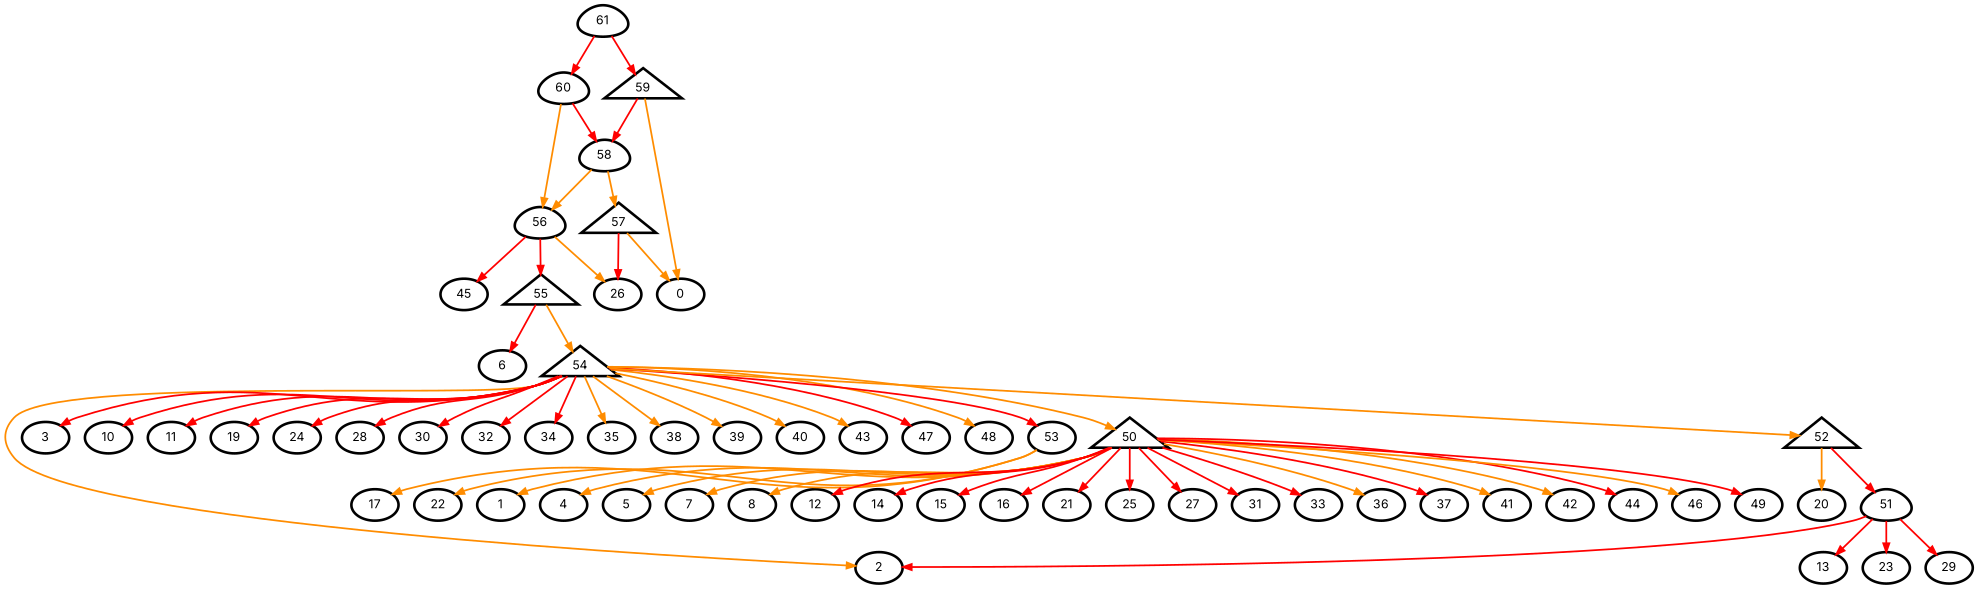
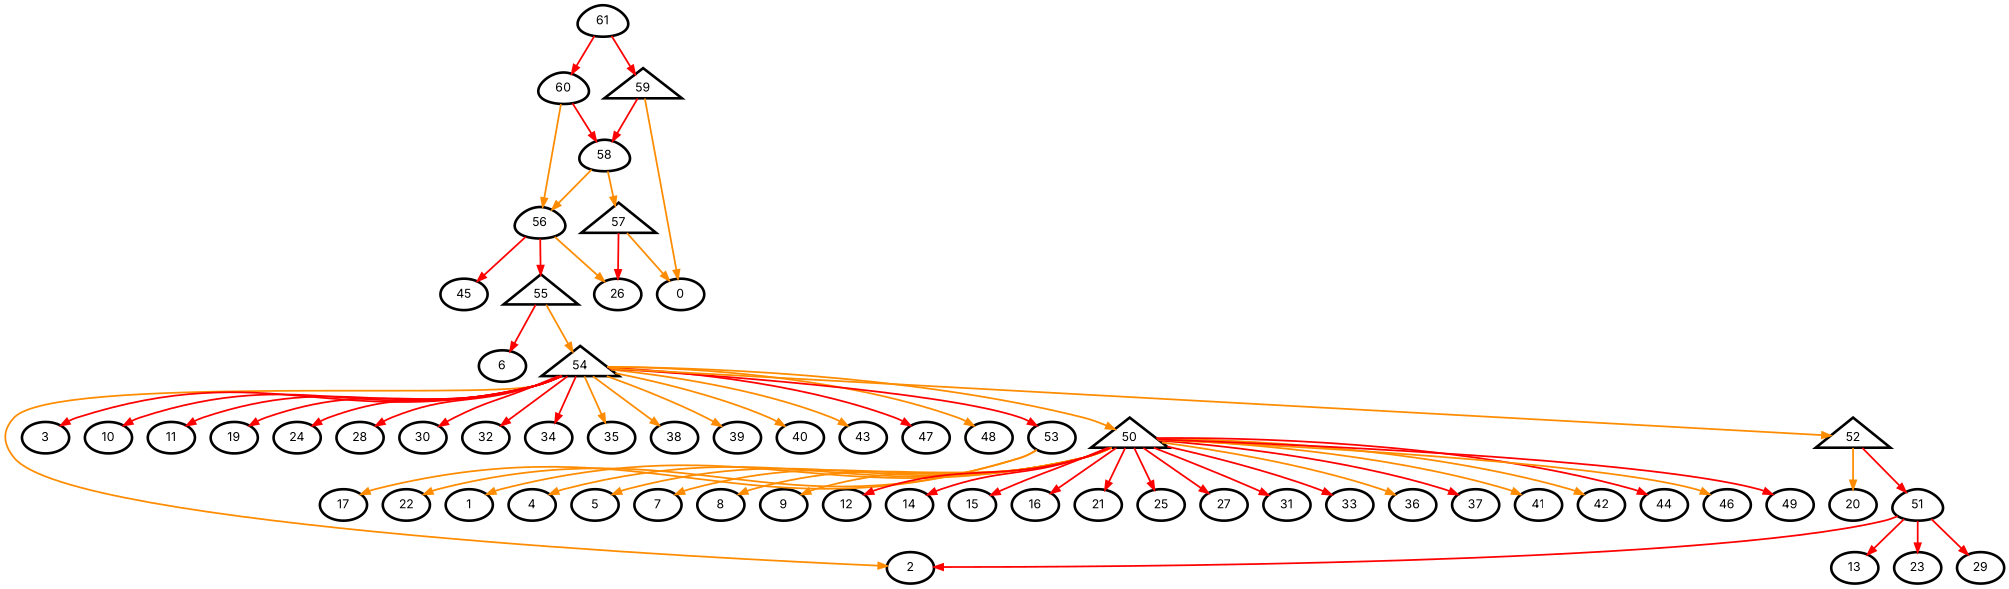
none -> (784, 505)
